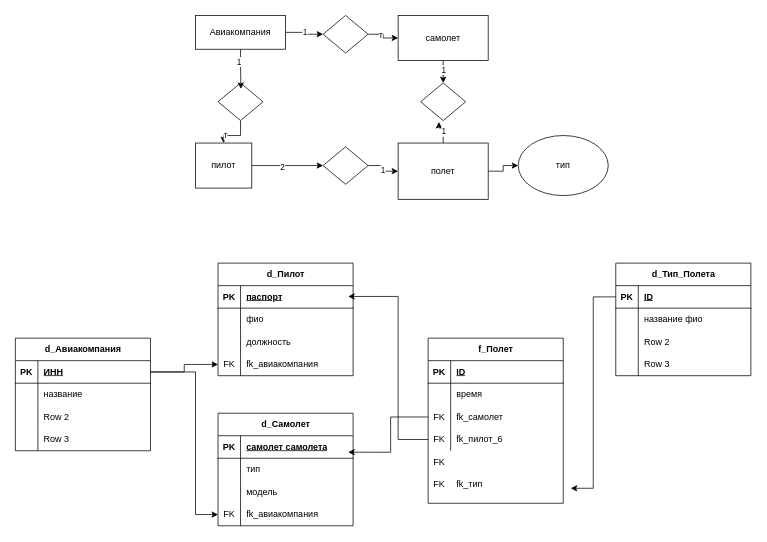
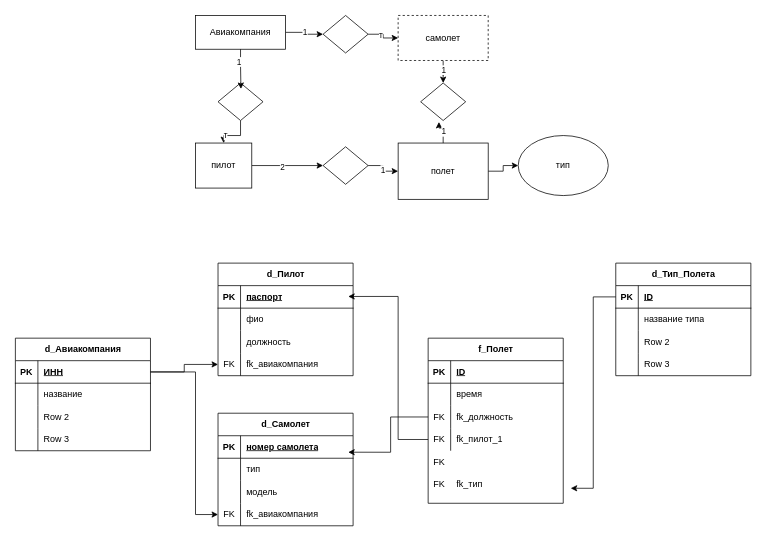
(443, 38) -> (443, 38)
(673, 319) -> (675, 319)
(482, 417) -> (487, 417)
(482, 439) -> (482, 439)
(286, 447) -> (280, 447)
